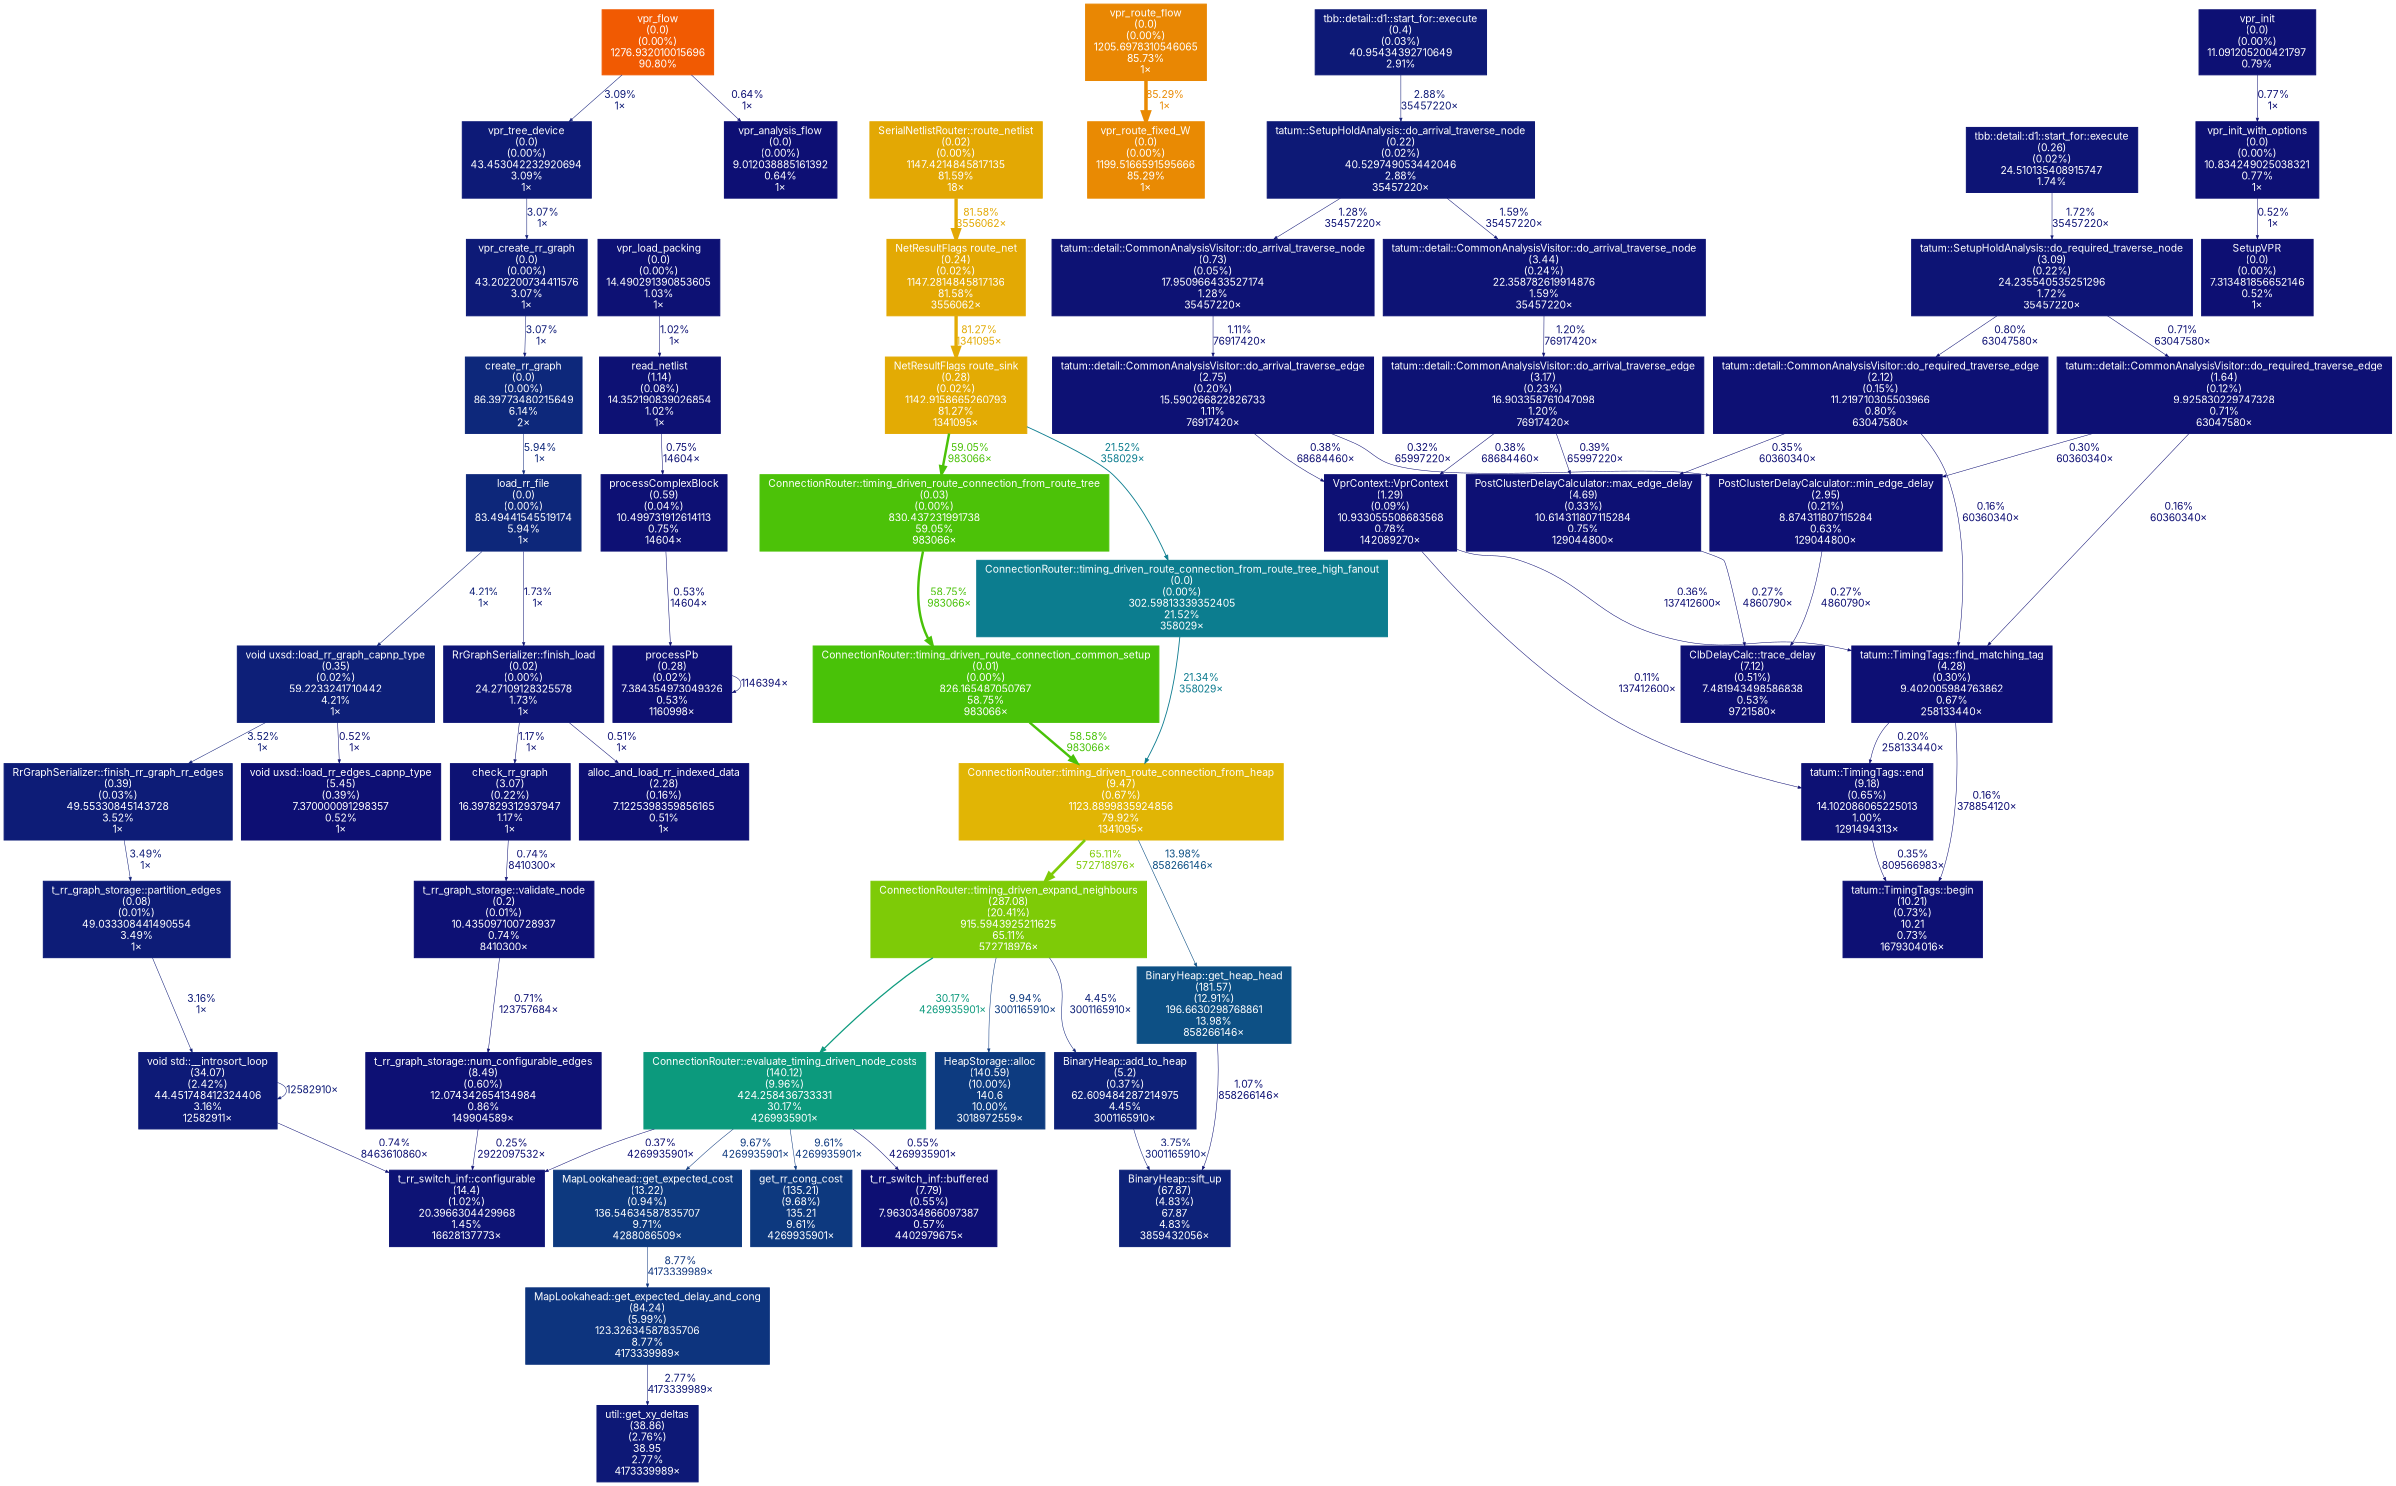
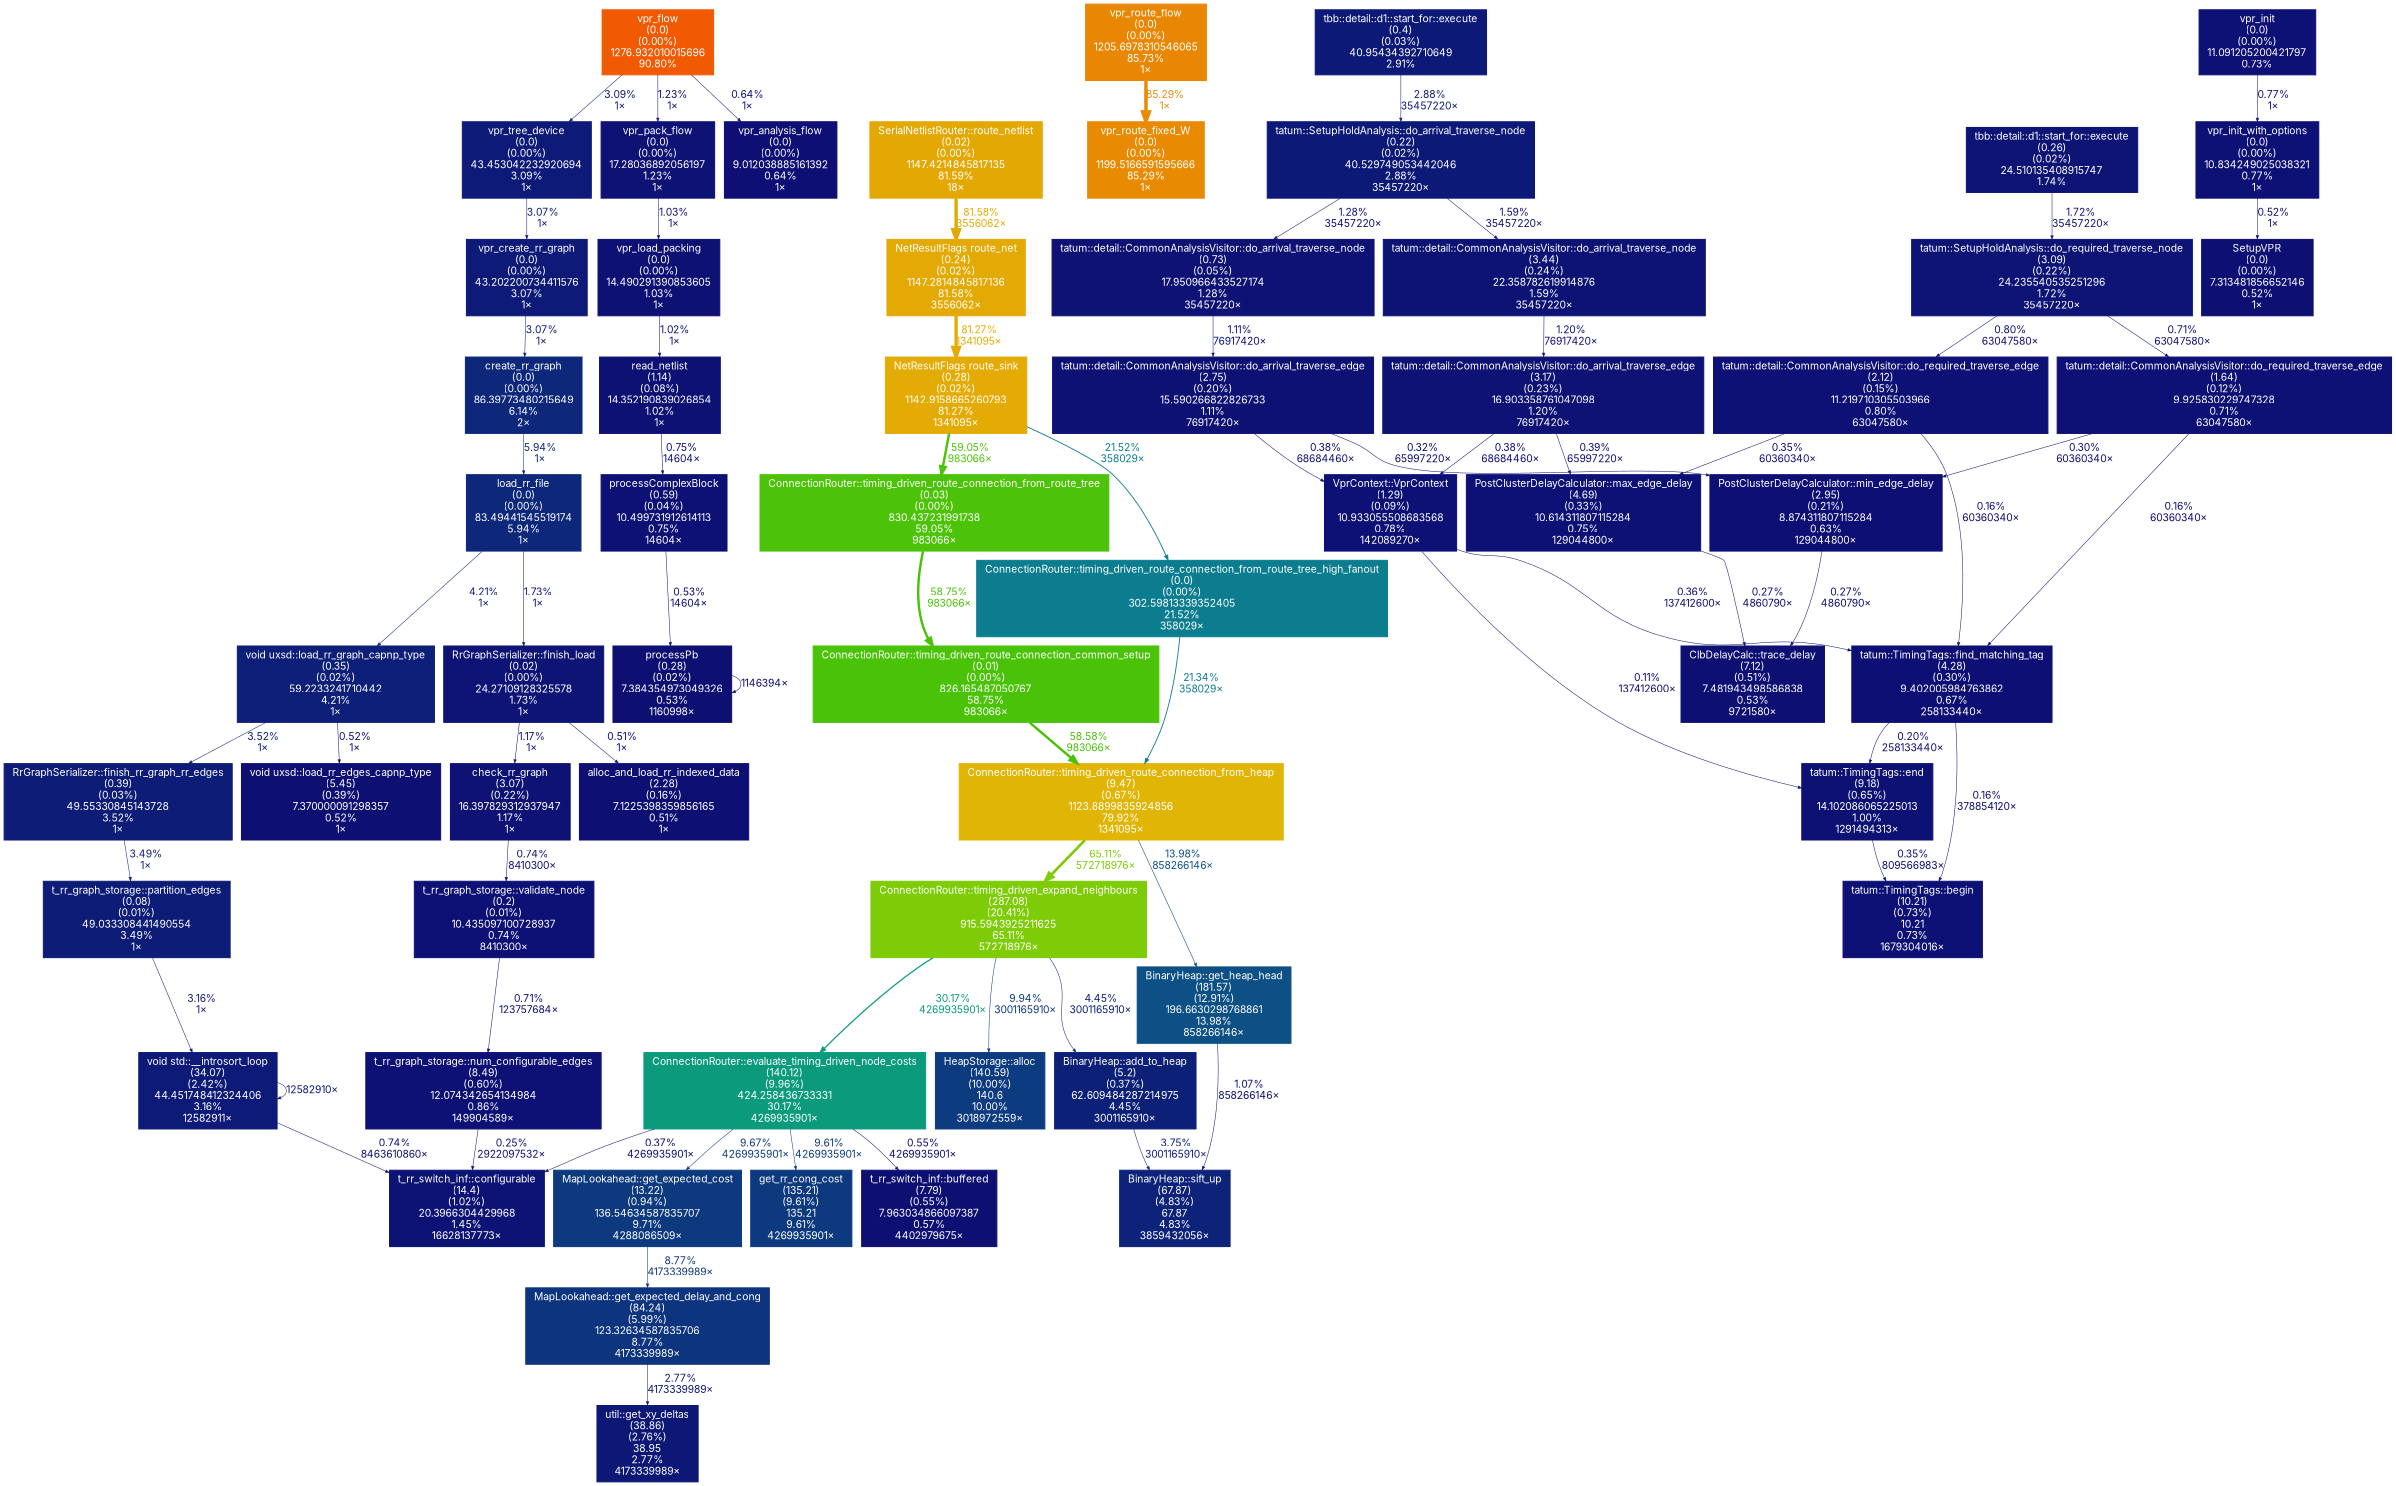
(2257, 42) -> (2257, 42)
none -> (658, 160)
(801, 1208) -> (801, 1208)
